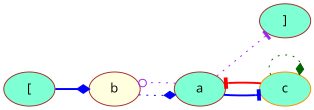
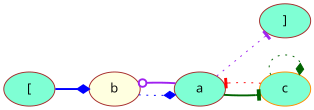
(161, 83) -> (161, 83)
(245, 83) -> (245, 83)
(240, 95) -> (240, 95)
